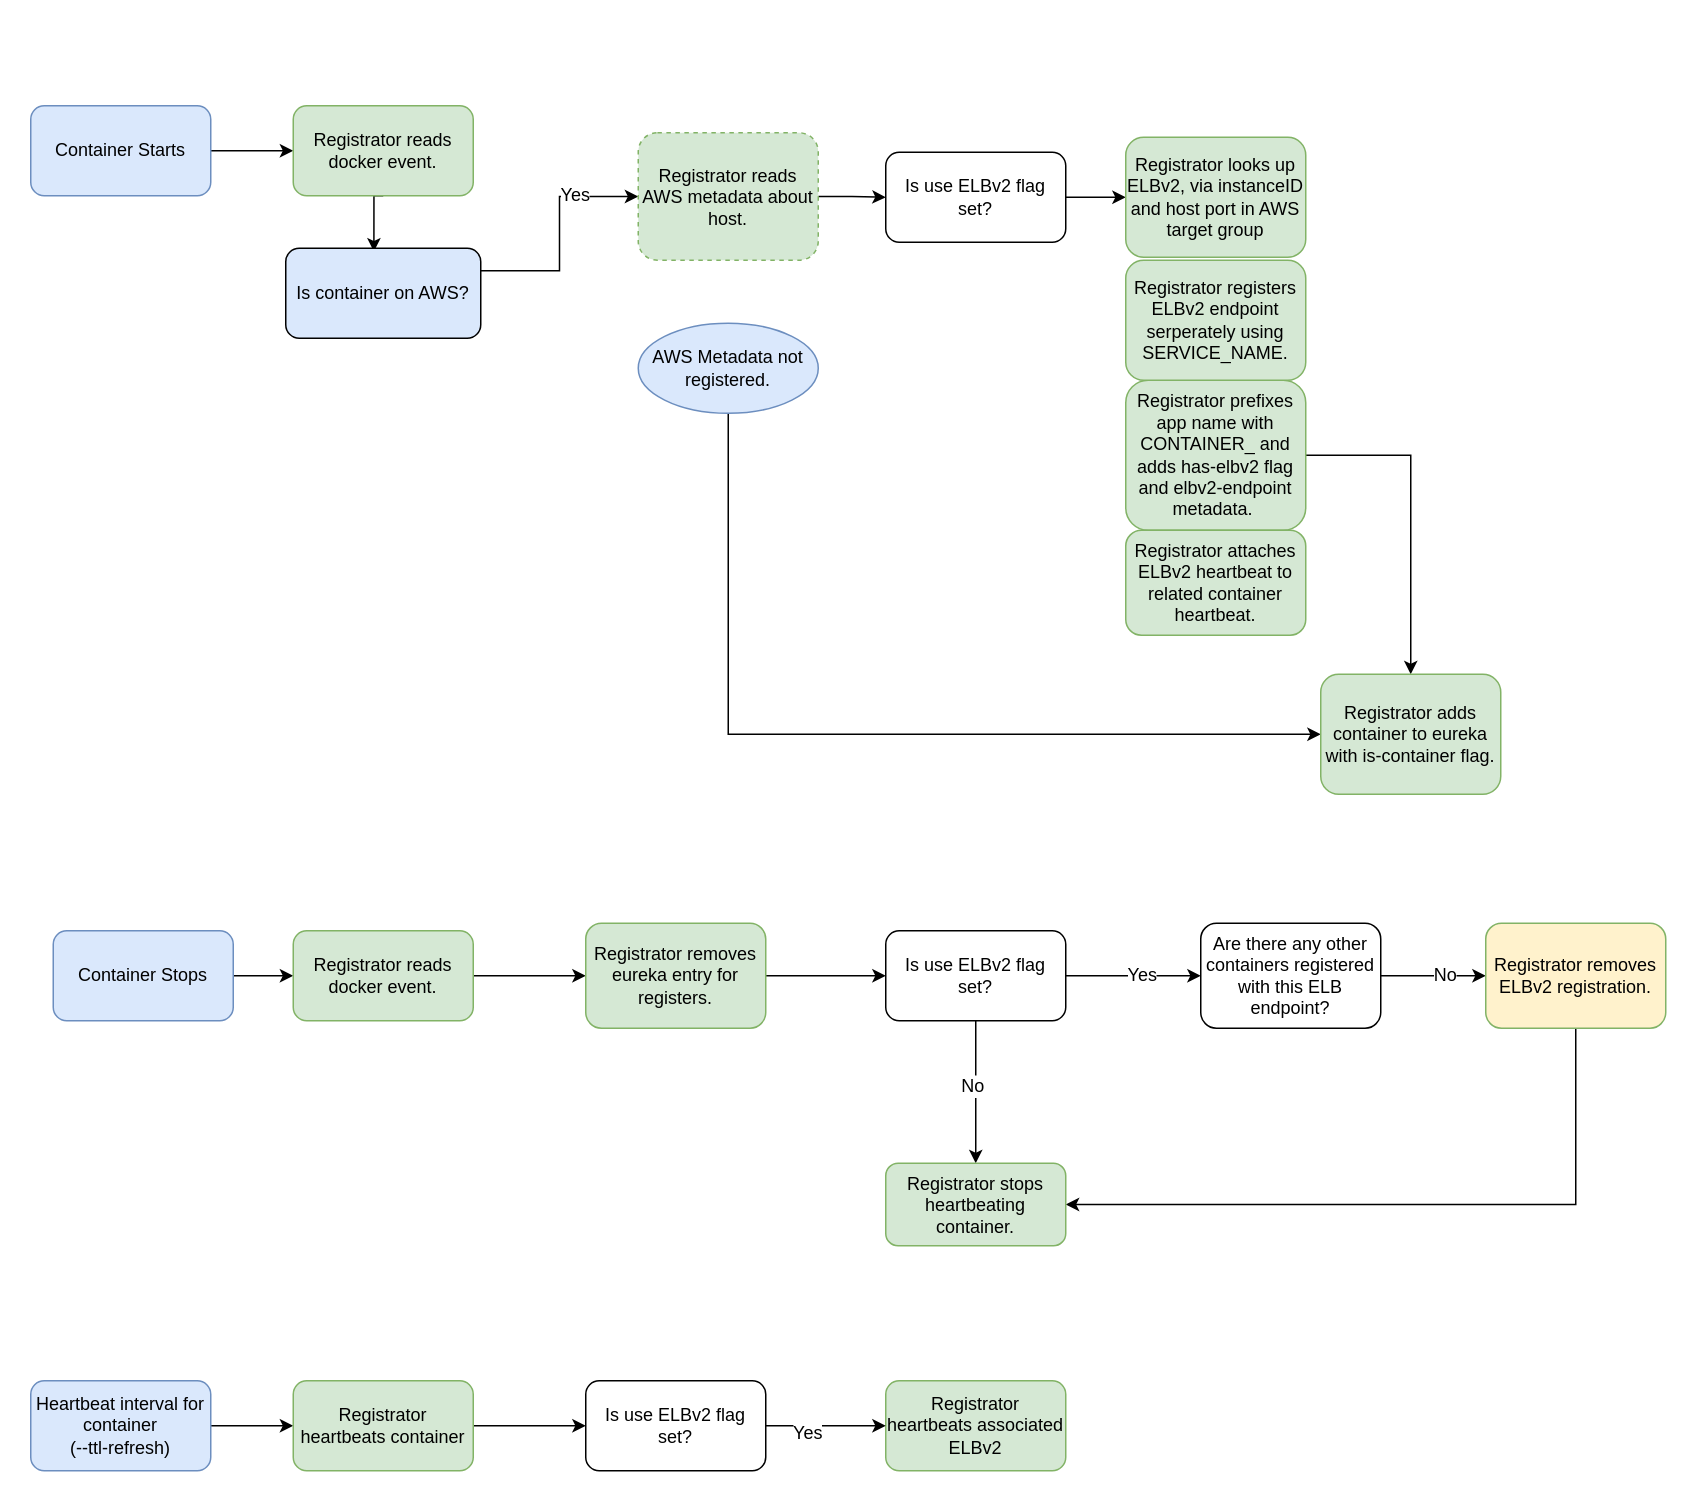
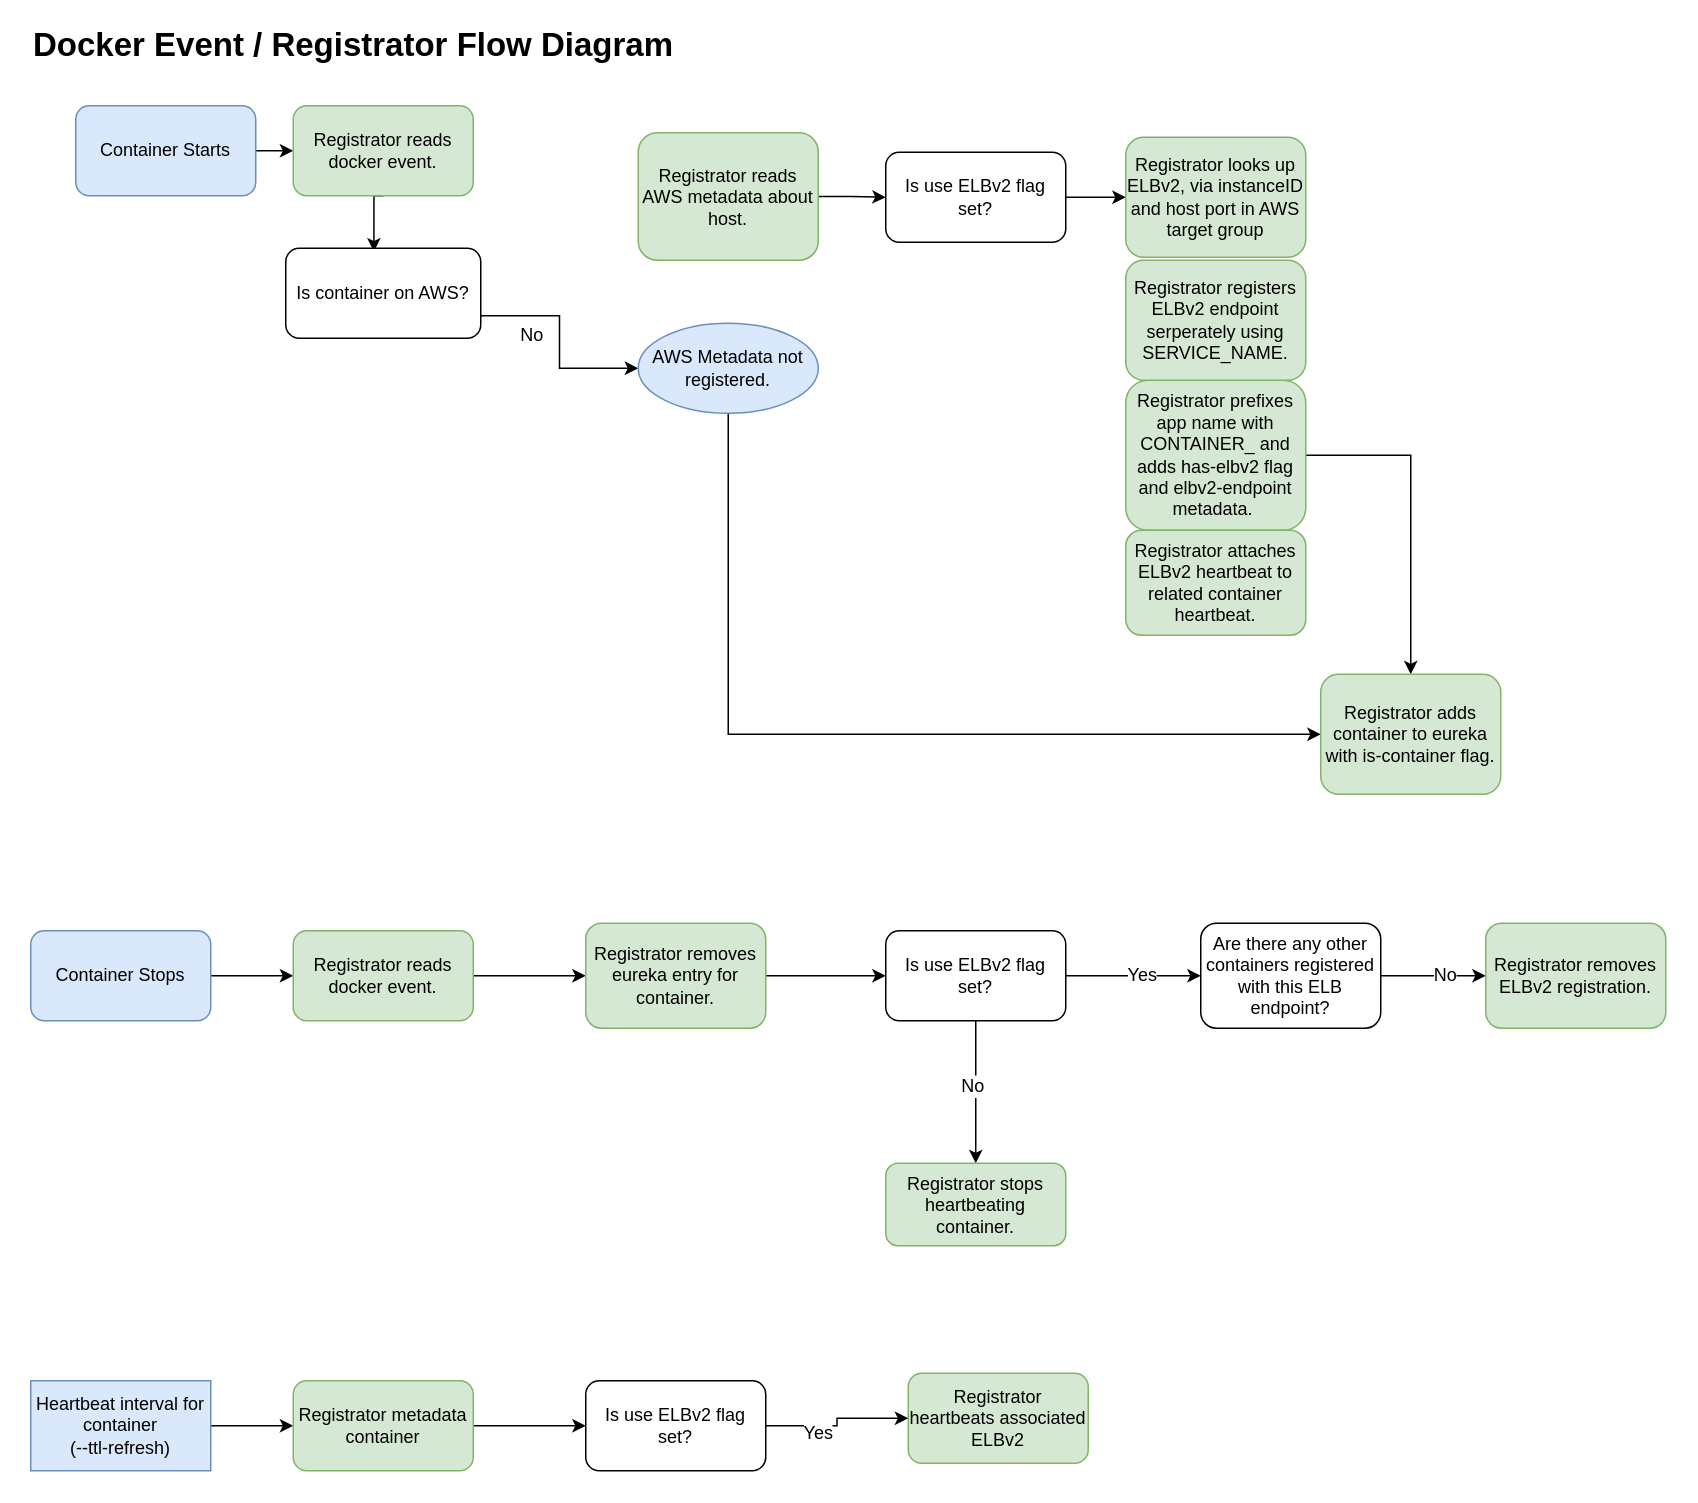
none -> (473, 46)
(121, 151) -> (166, 151)
(728, 197) -> (728, 197)
(560, 239) -> none
(383, 293) -> (383, 293)
none -> (560, 337)
(143, 976) -> (121, 976)
(676, 976) -> (676, 976)
(1576, 976) -> (1576, 976)
(1414, 1205) -> none
(121, 1426) -> (121, 1426)
(383, 1426) -> (383, 1426)
(976, 1426) -> (998, 1418)
